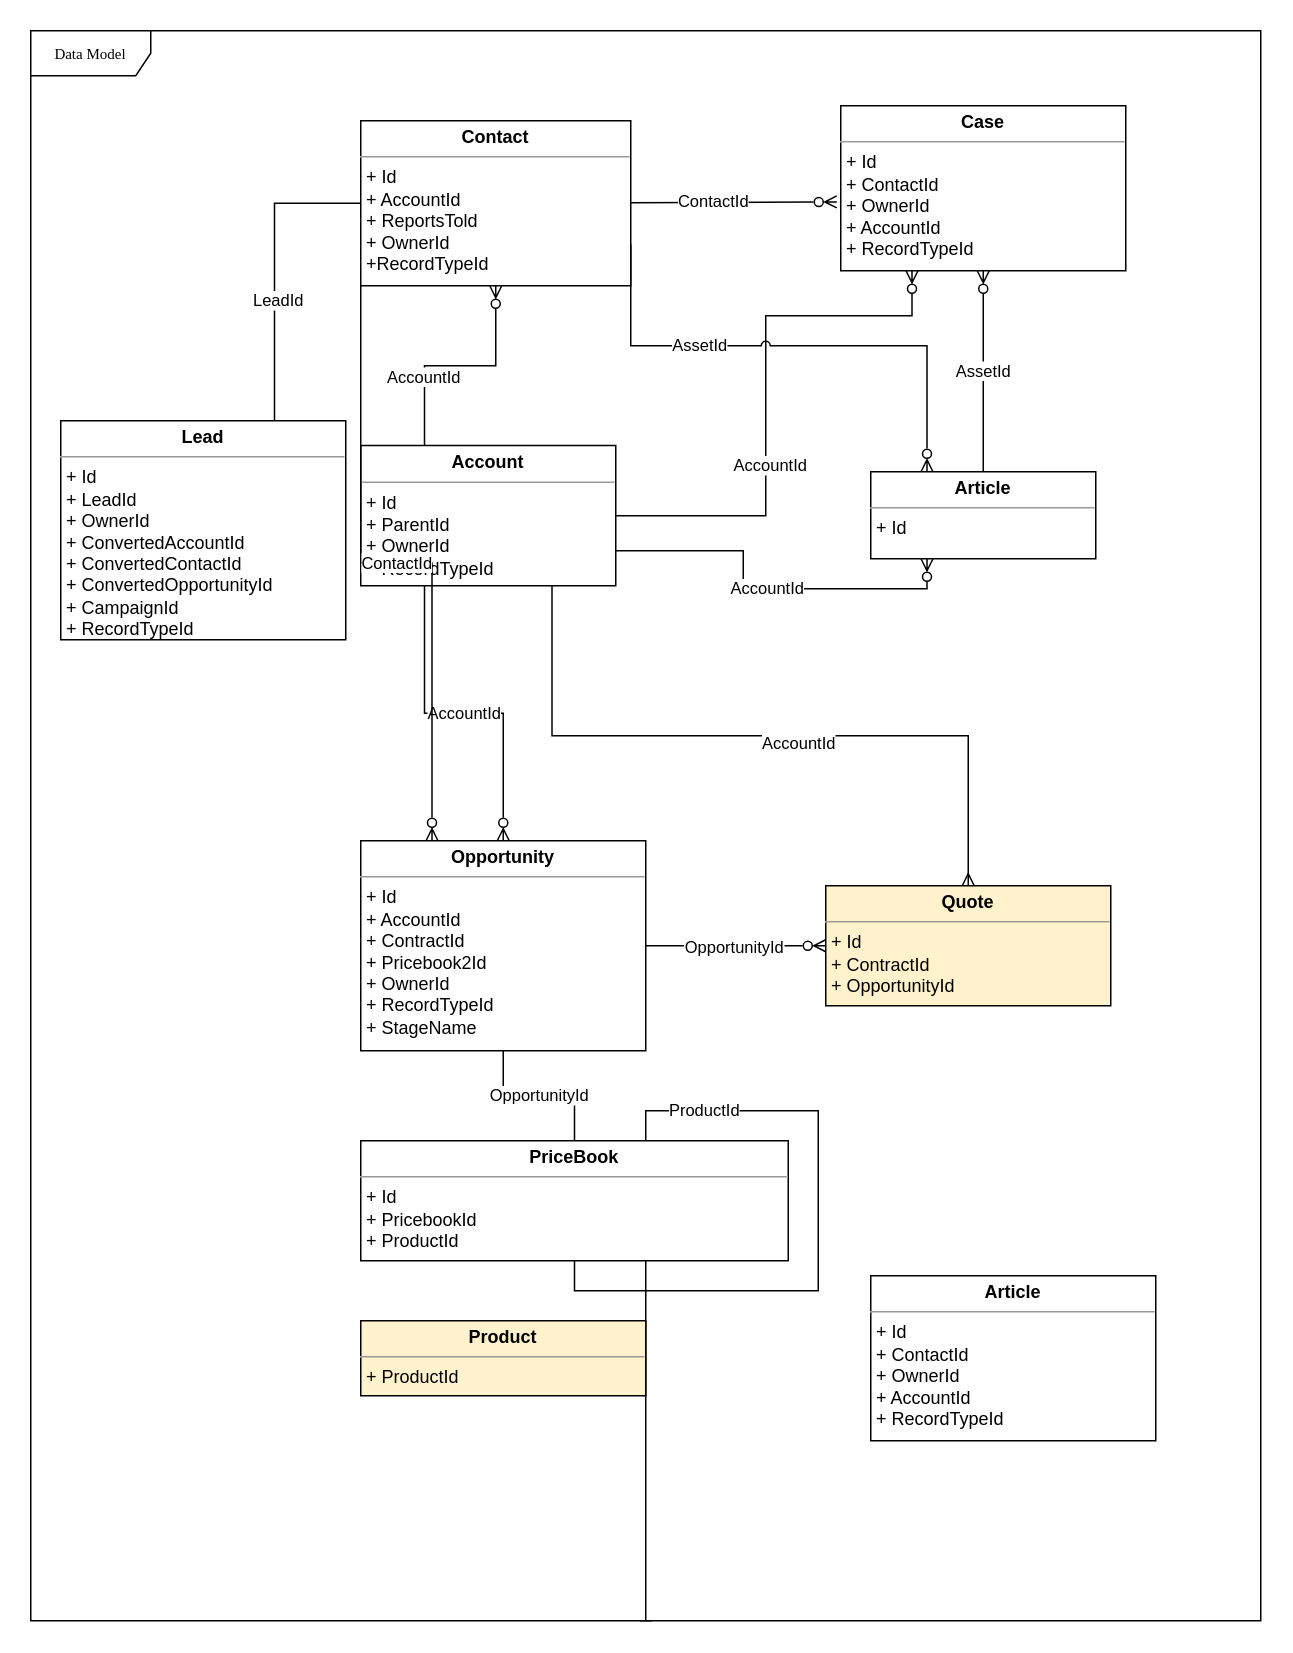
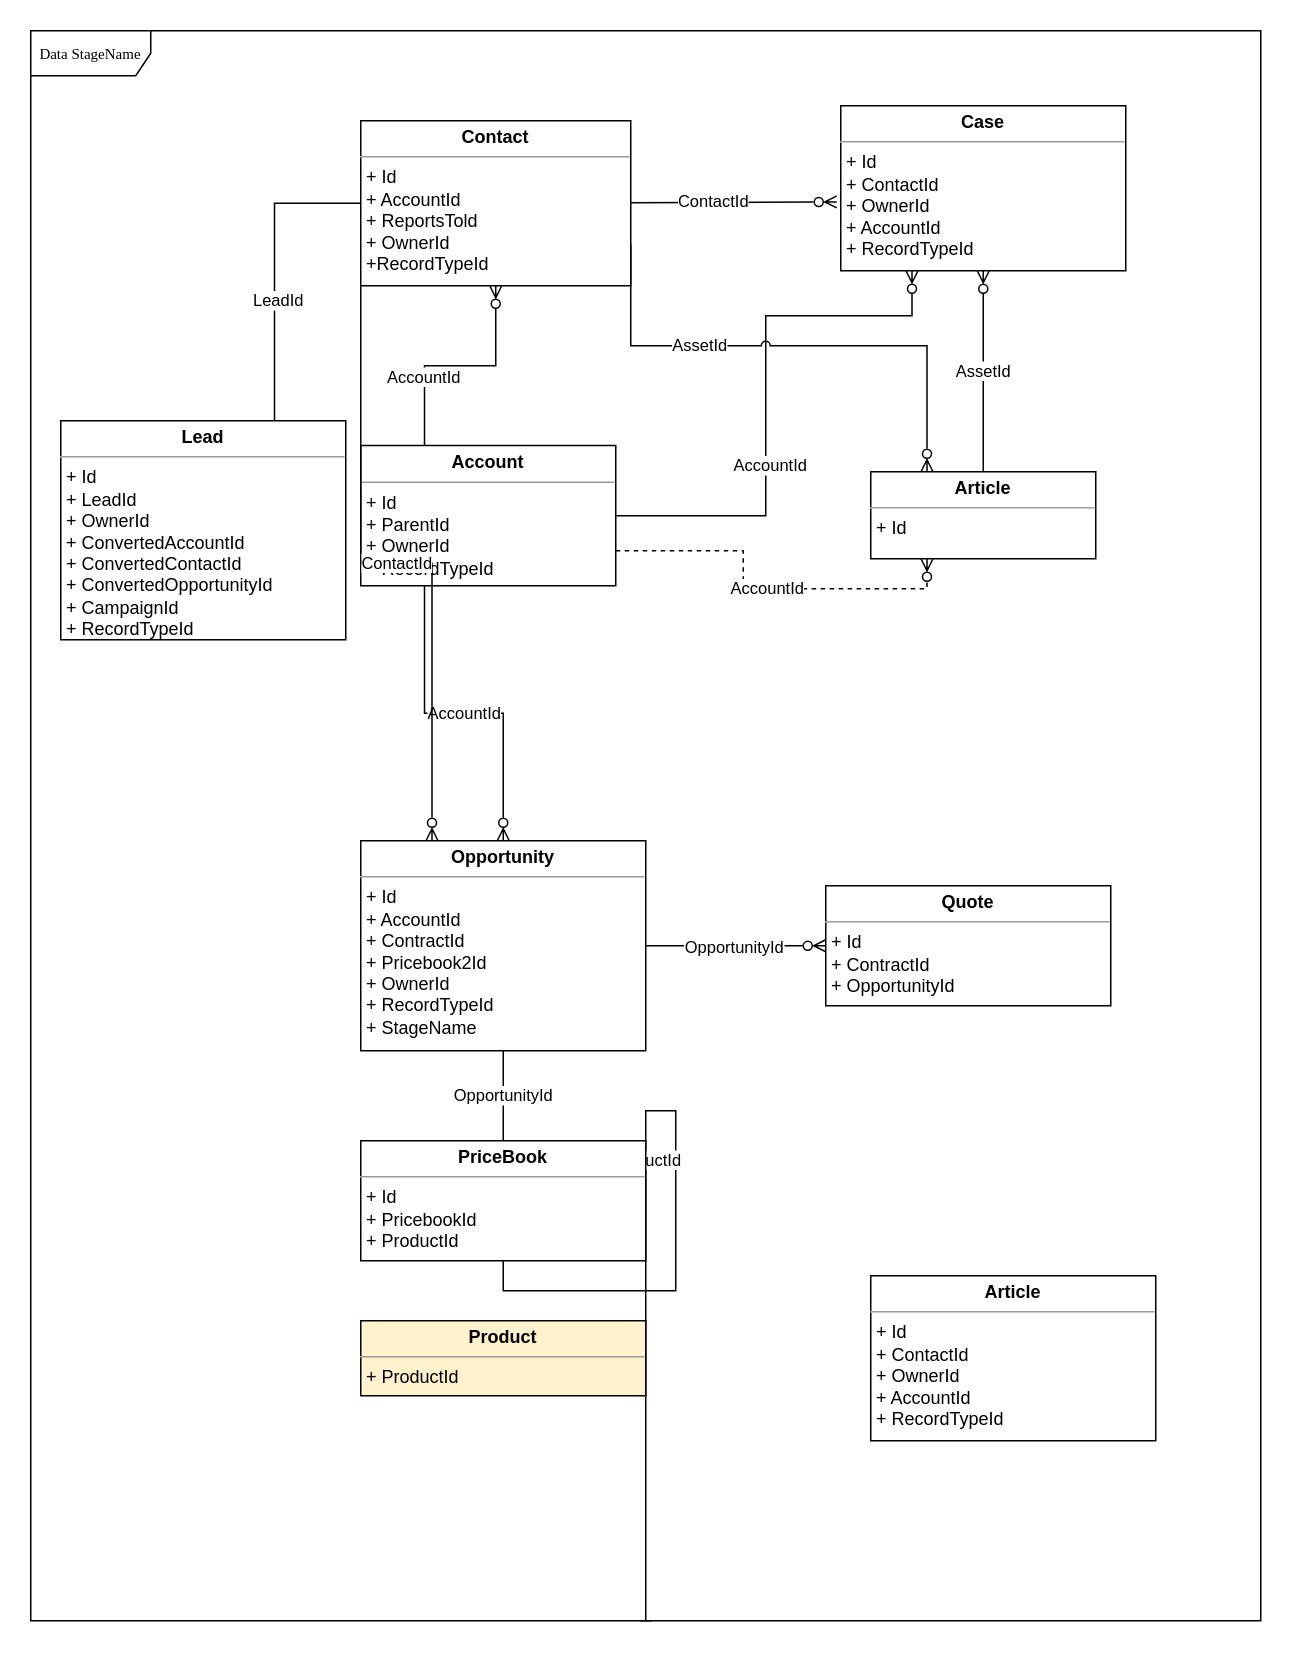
(91, 53) -> (91, 53)
(693, 551) -> (693, 551)
(586, 736) -> none
(968, 946) -> (968, 946)
(575, 1201) -> (503, 1201)
